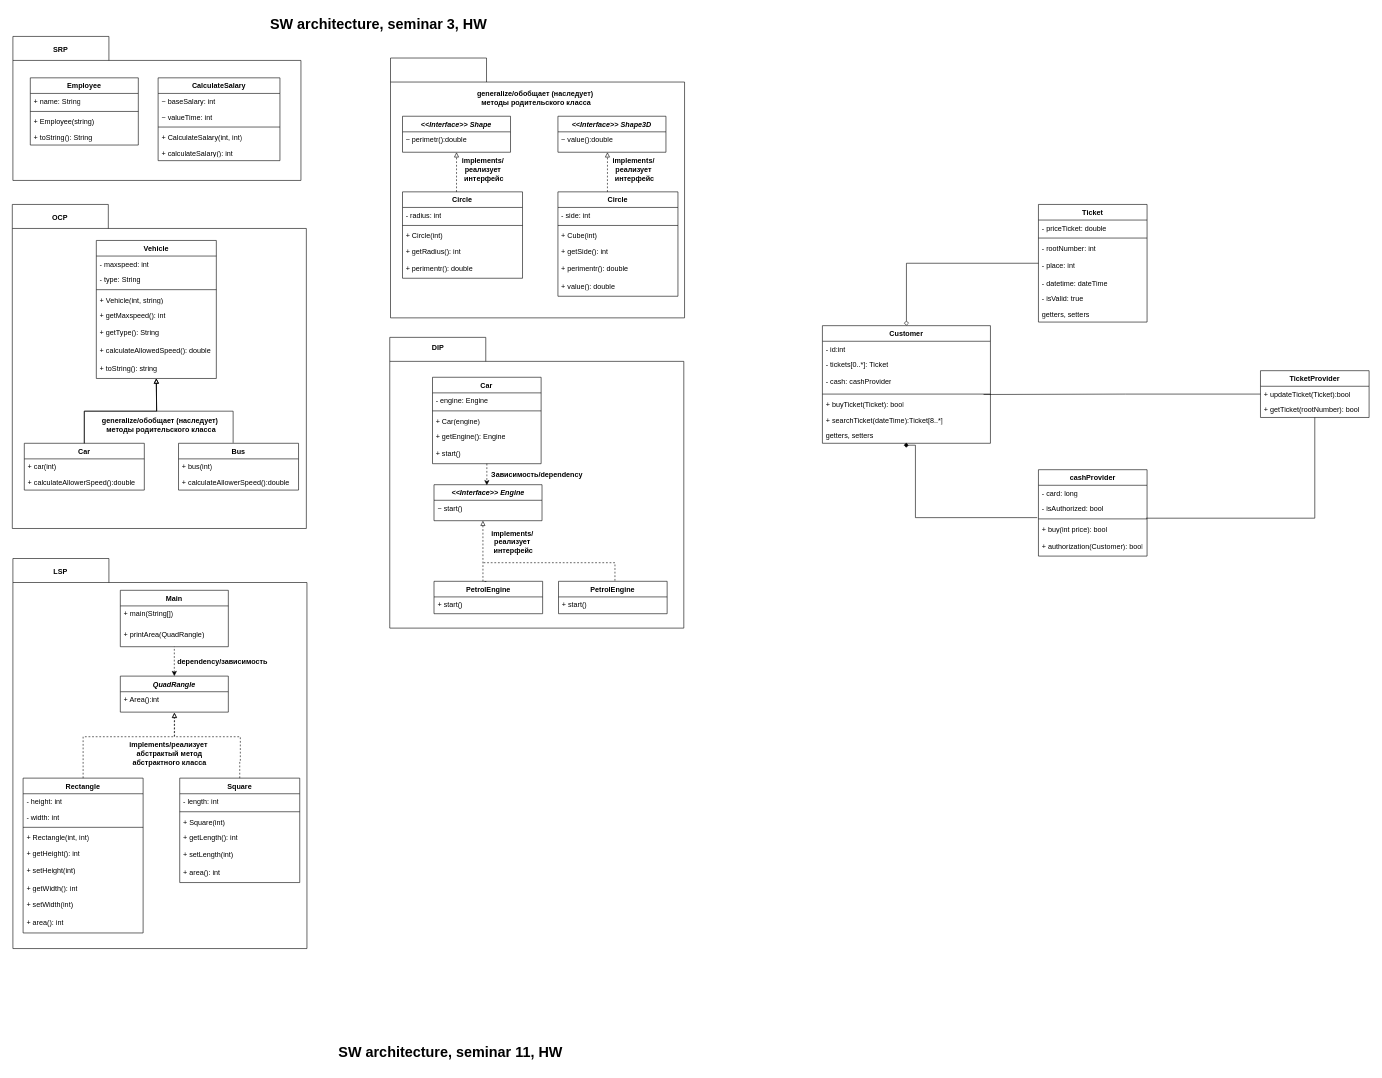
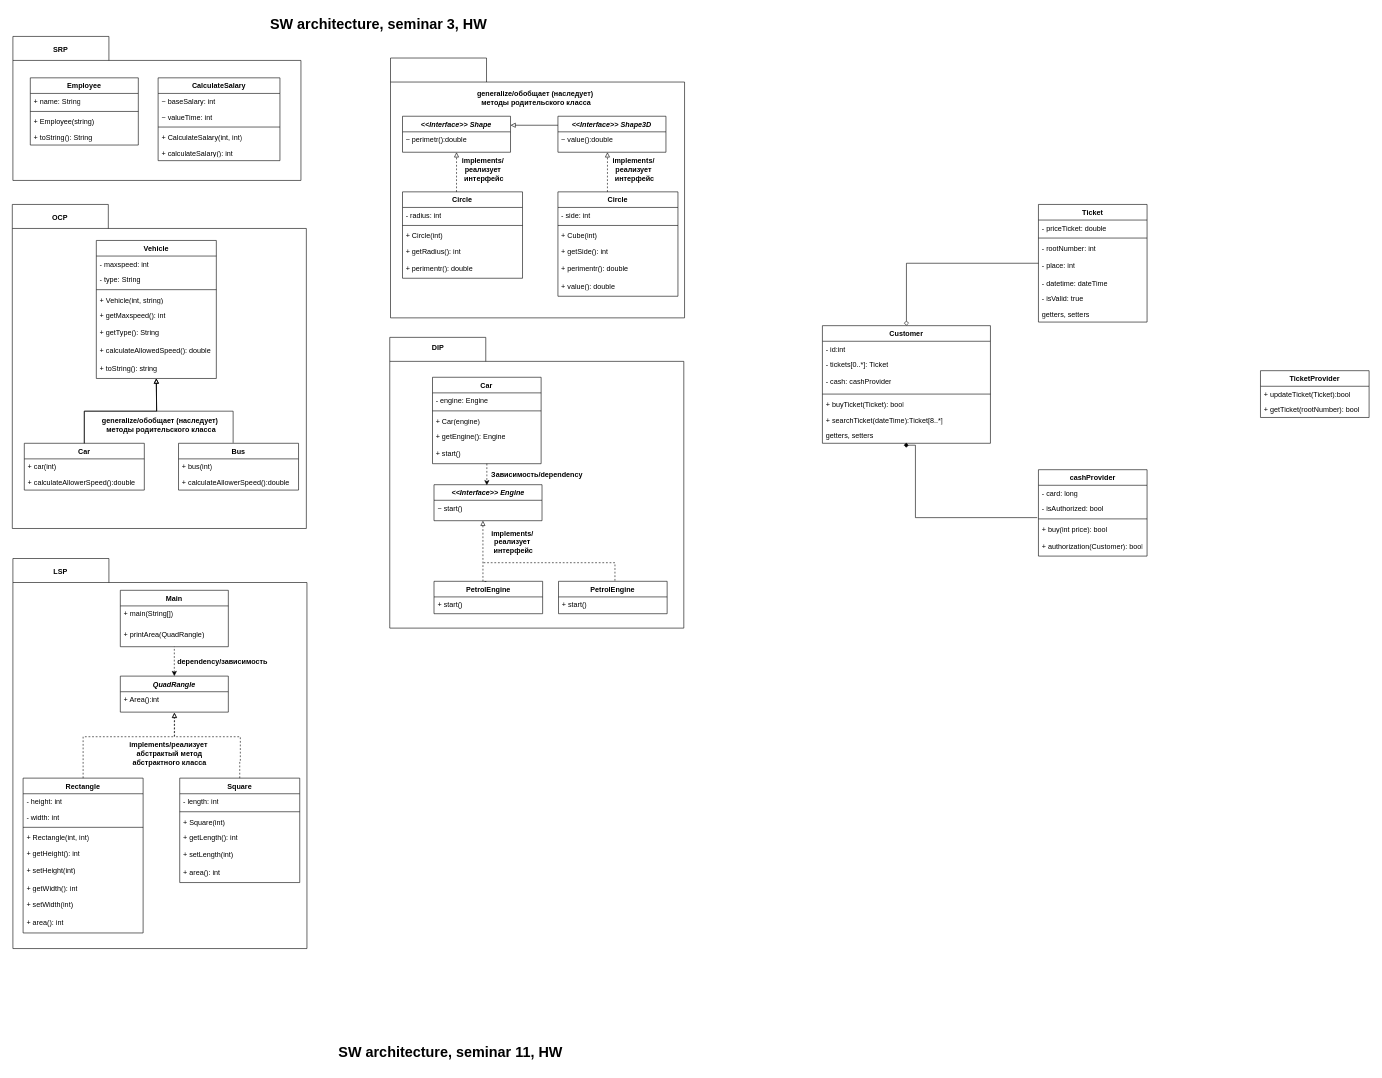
none -> (537, 125)
(1126, 394) -> none
(1280, 518) -> none
